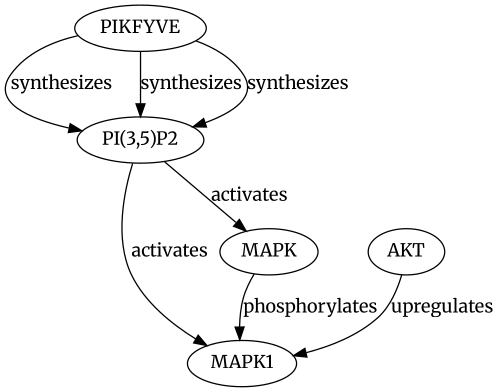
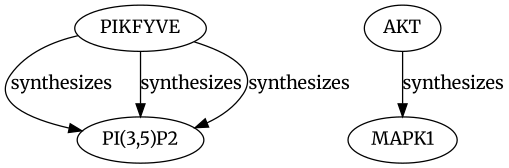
(269, 252) -> none
(128, 265) -> none
(442, 308) -> (453, 84)
